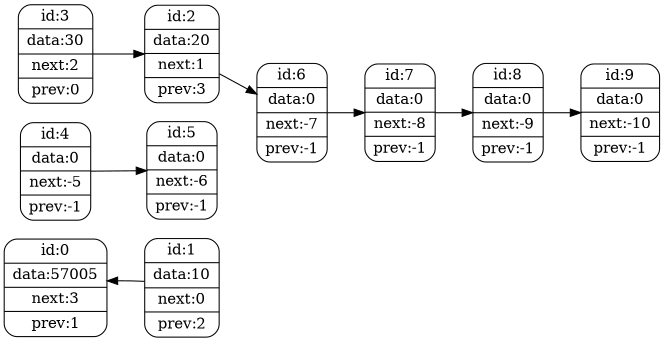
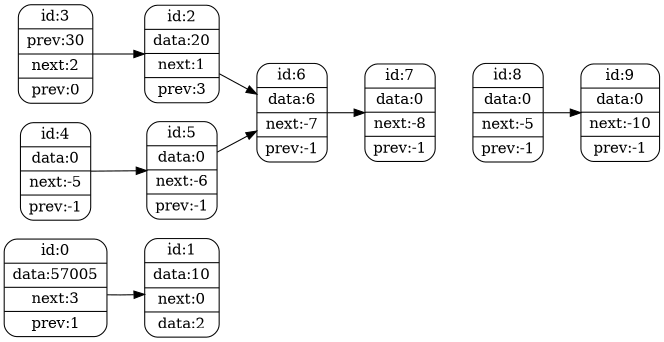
(56, 41) -> (56, 41)
(292, 100) -> (292, 100)
(449, 113) -> none
(508, 124) -> (508, 124)
none -> (232, 144)
(131, 281) -> (120, 295)
(182, 324) -> (182, 324)
